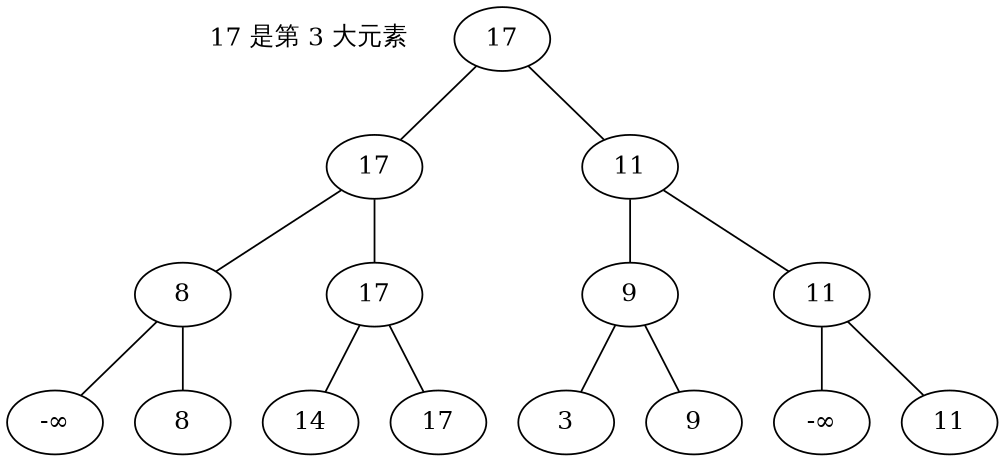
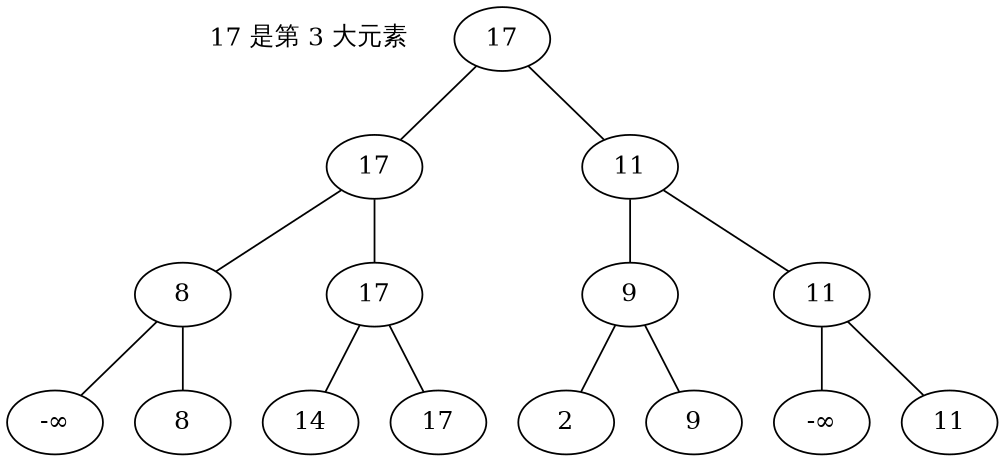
(566, 422) -> (566, 422)
